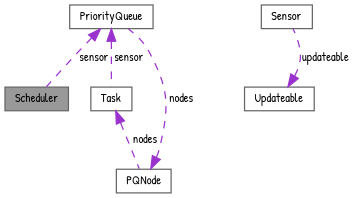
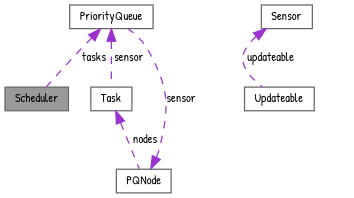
(300, 52) -> (243, 63)
(93, 58) -> (93, 58)
(180, 99) -> (180, 99)
